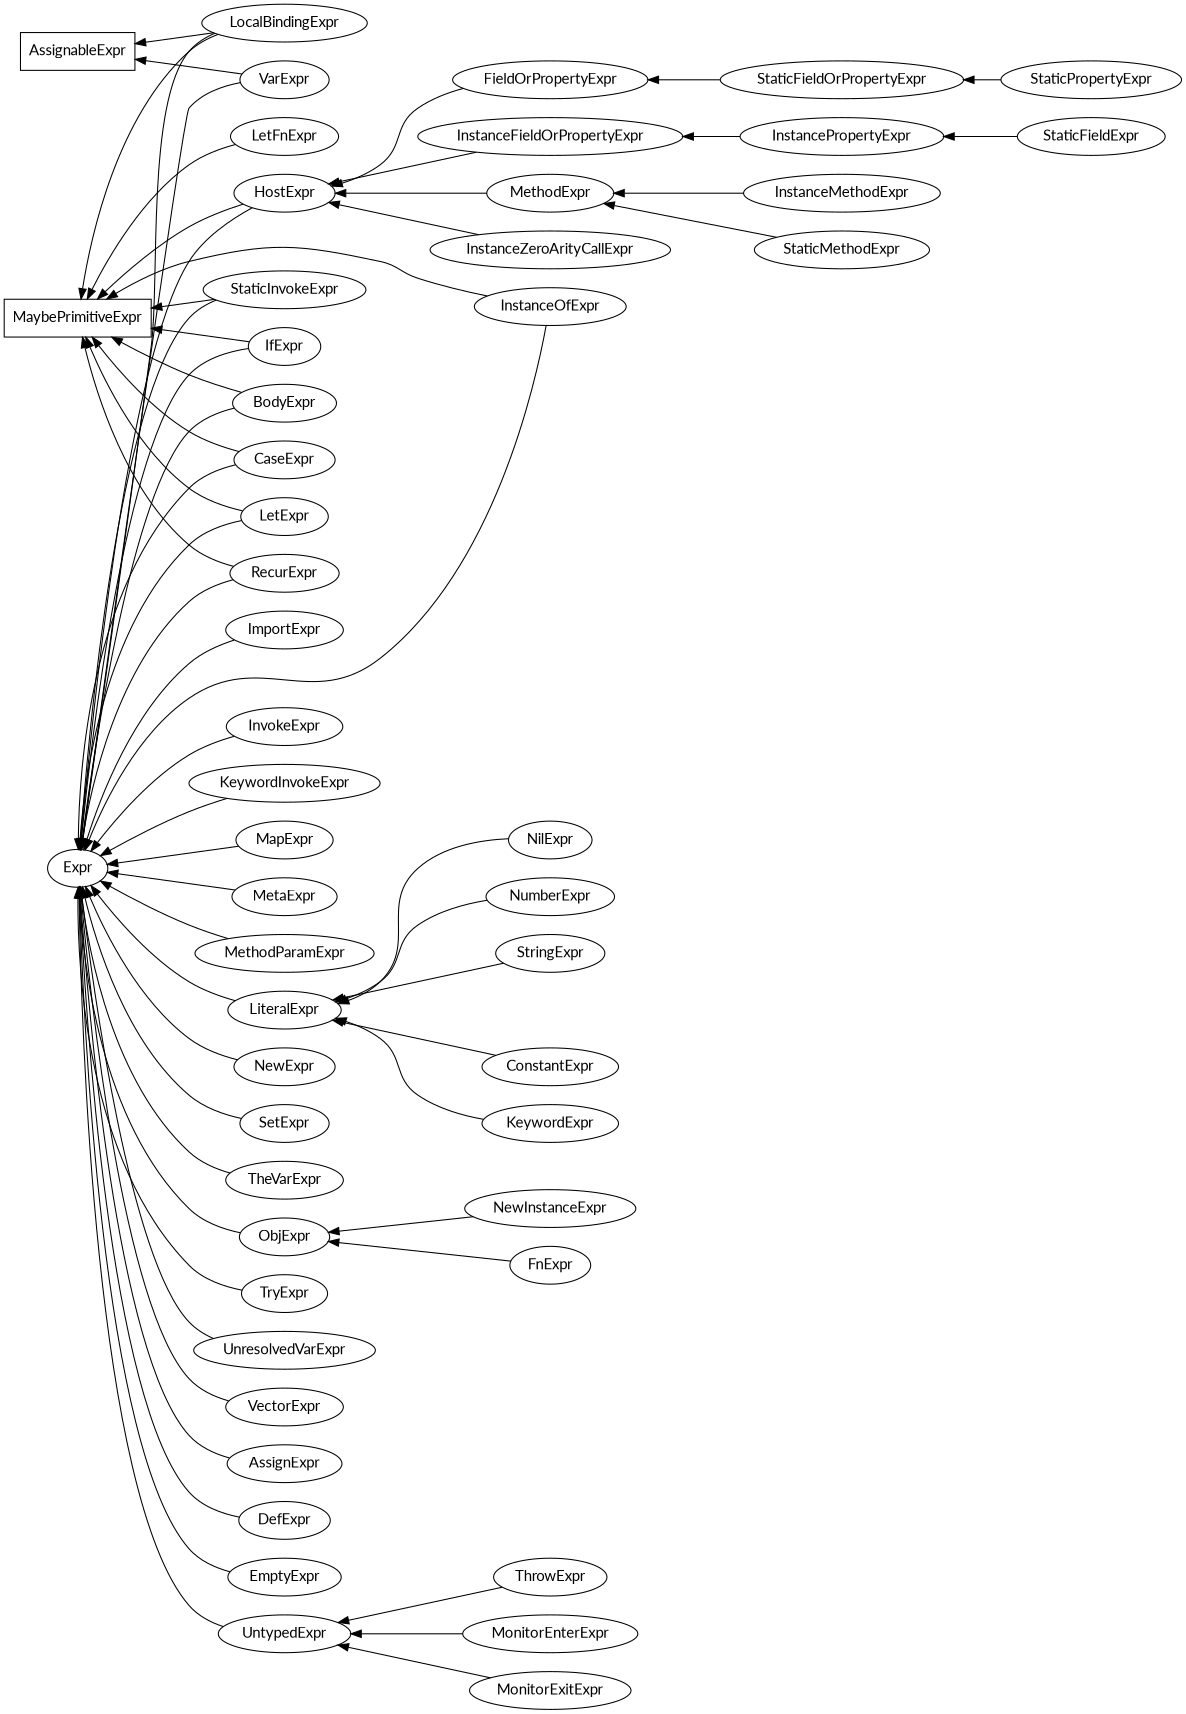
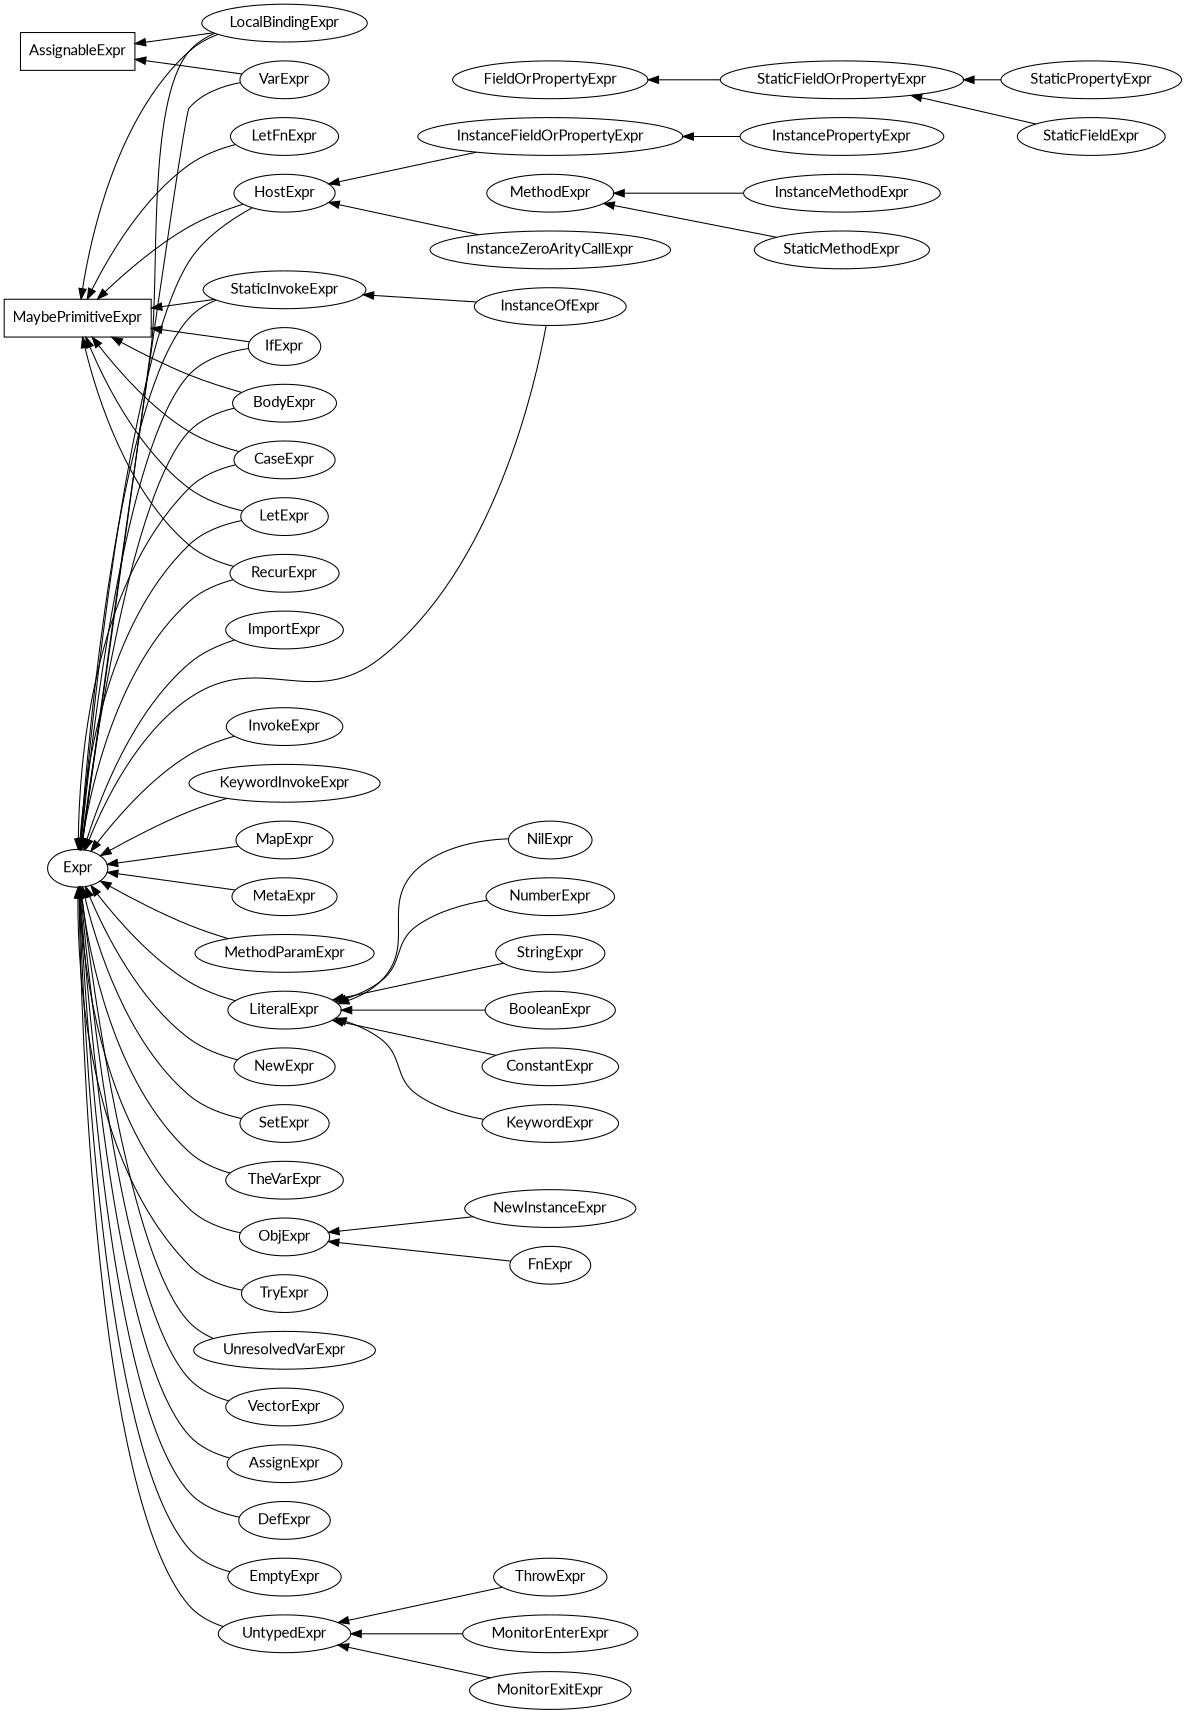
(400, 133) -> none
(986, 136) -> (979, 111)
(416, 193) -> none
(301, 248) -> (425, 299)
none -> (550, 1010)
